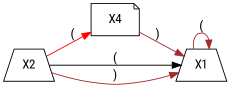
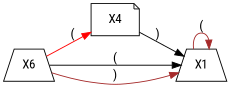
(158, 42) -> (158, 42)
(29, 65) -> (29, 65)
